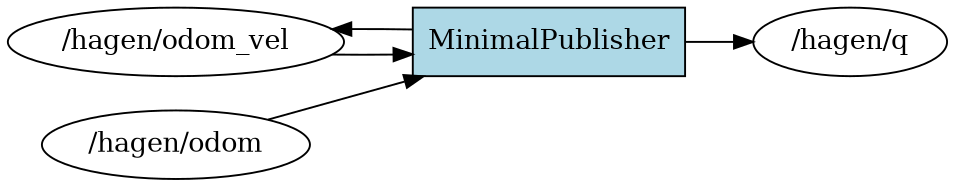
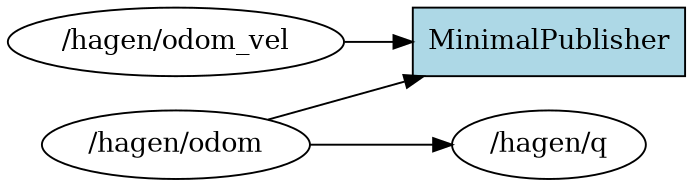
(382, 29) -> none
(710, 42) -> (372, 145)
